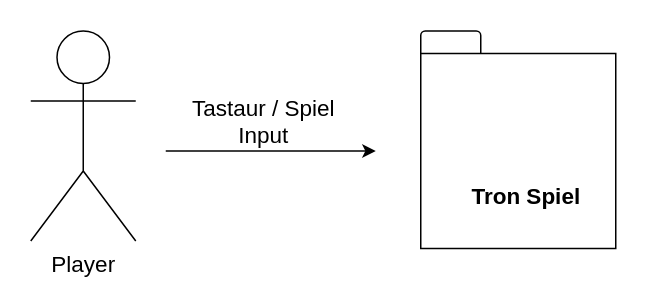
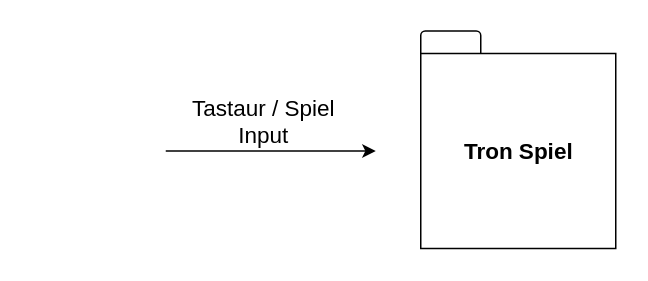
(83, 136) -> none
(526, 196) -> (518, 151)
